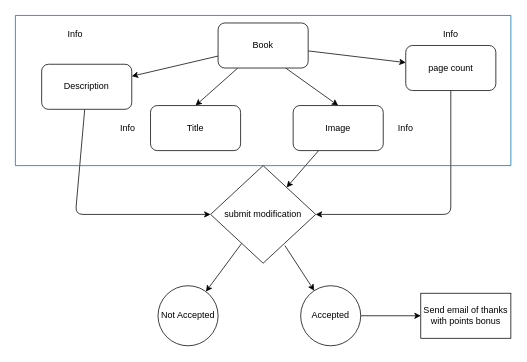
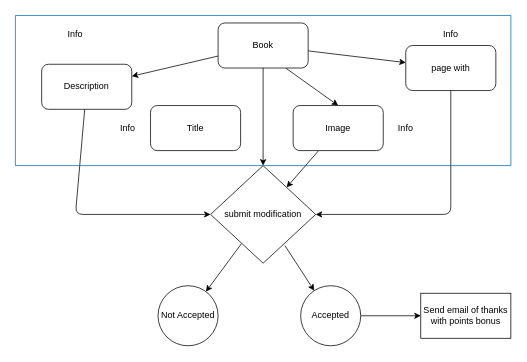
(450, 68) -> (450, 68)
(217, 86) -> (263, 159)
